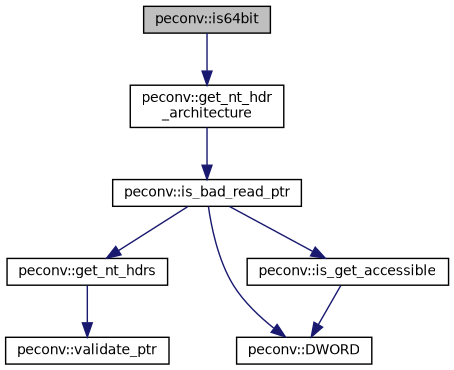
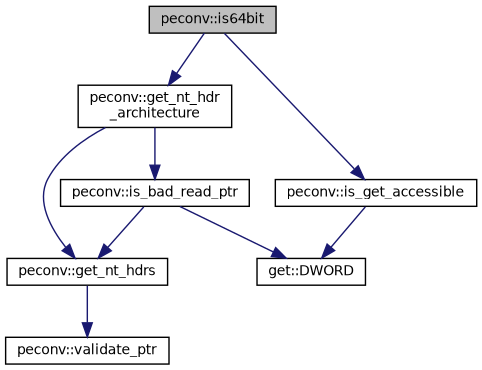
none -> (49, 177)
(271, 229) -> (289, 101)
(304, 351) -> (311, 272)
